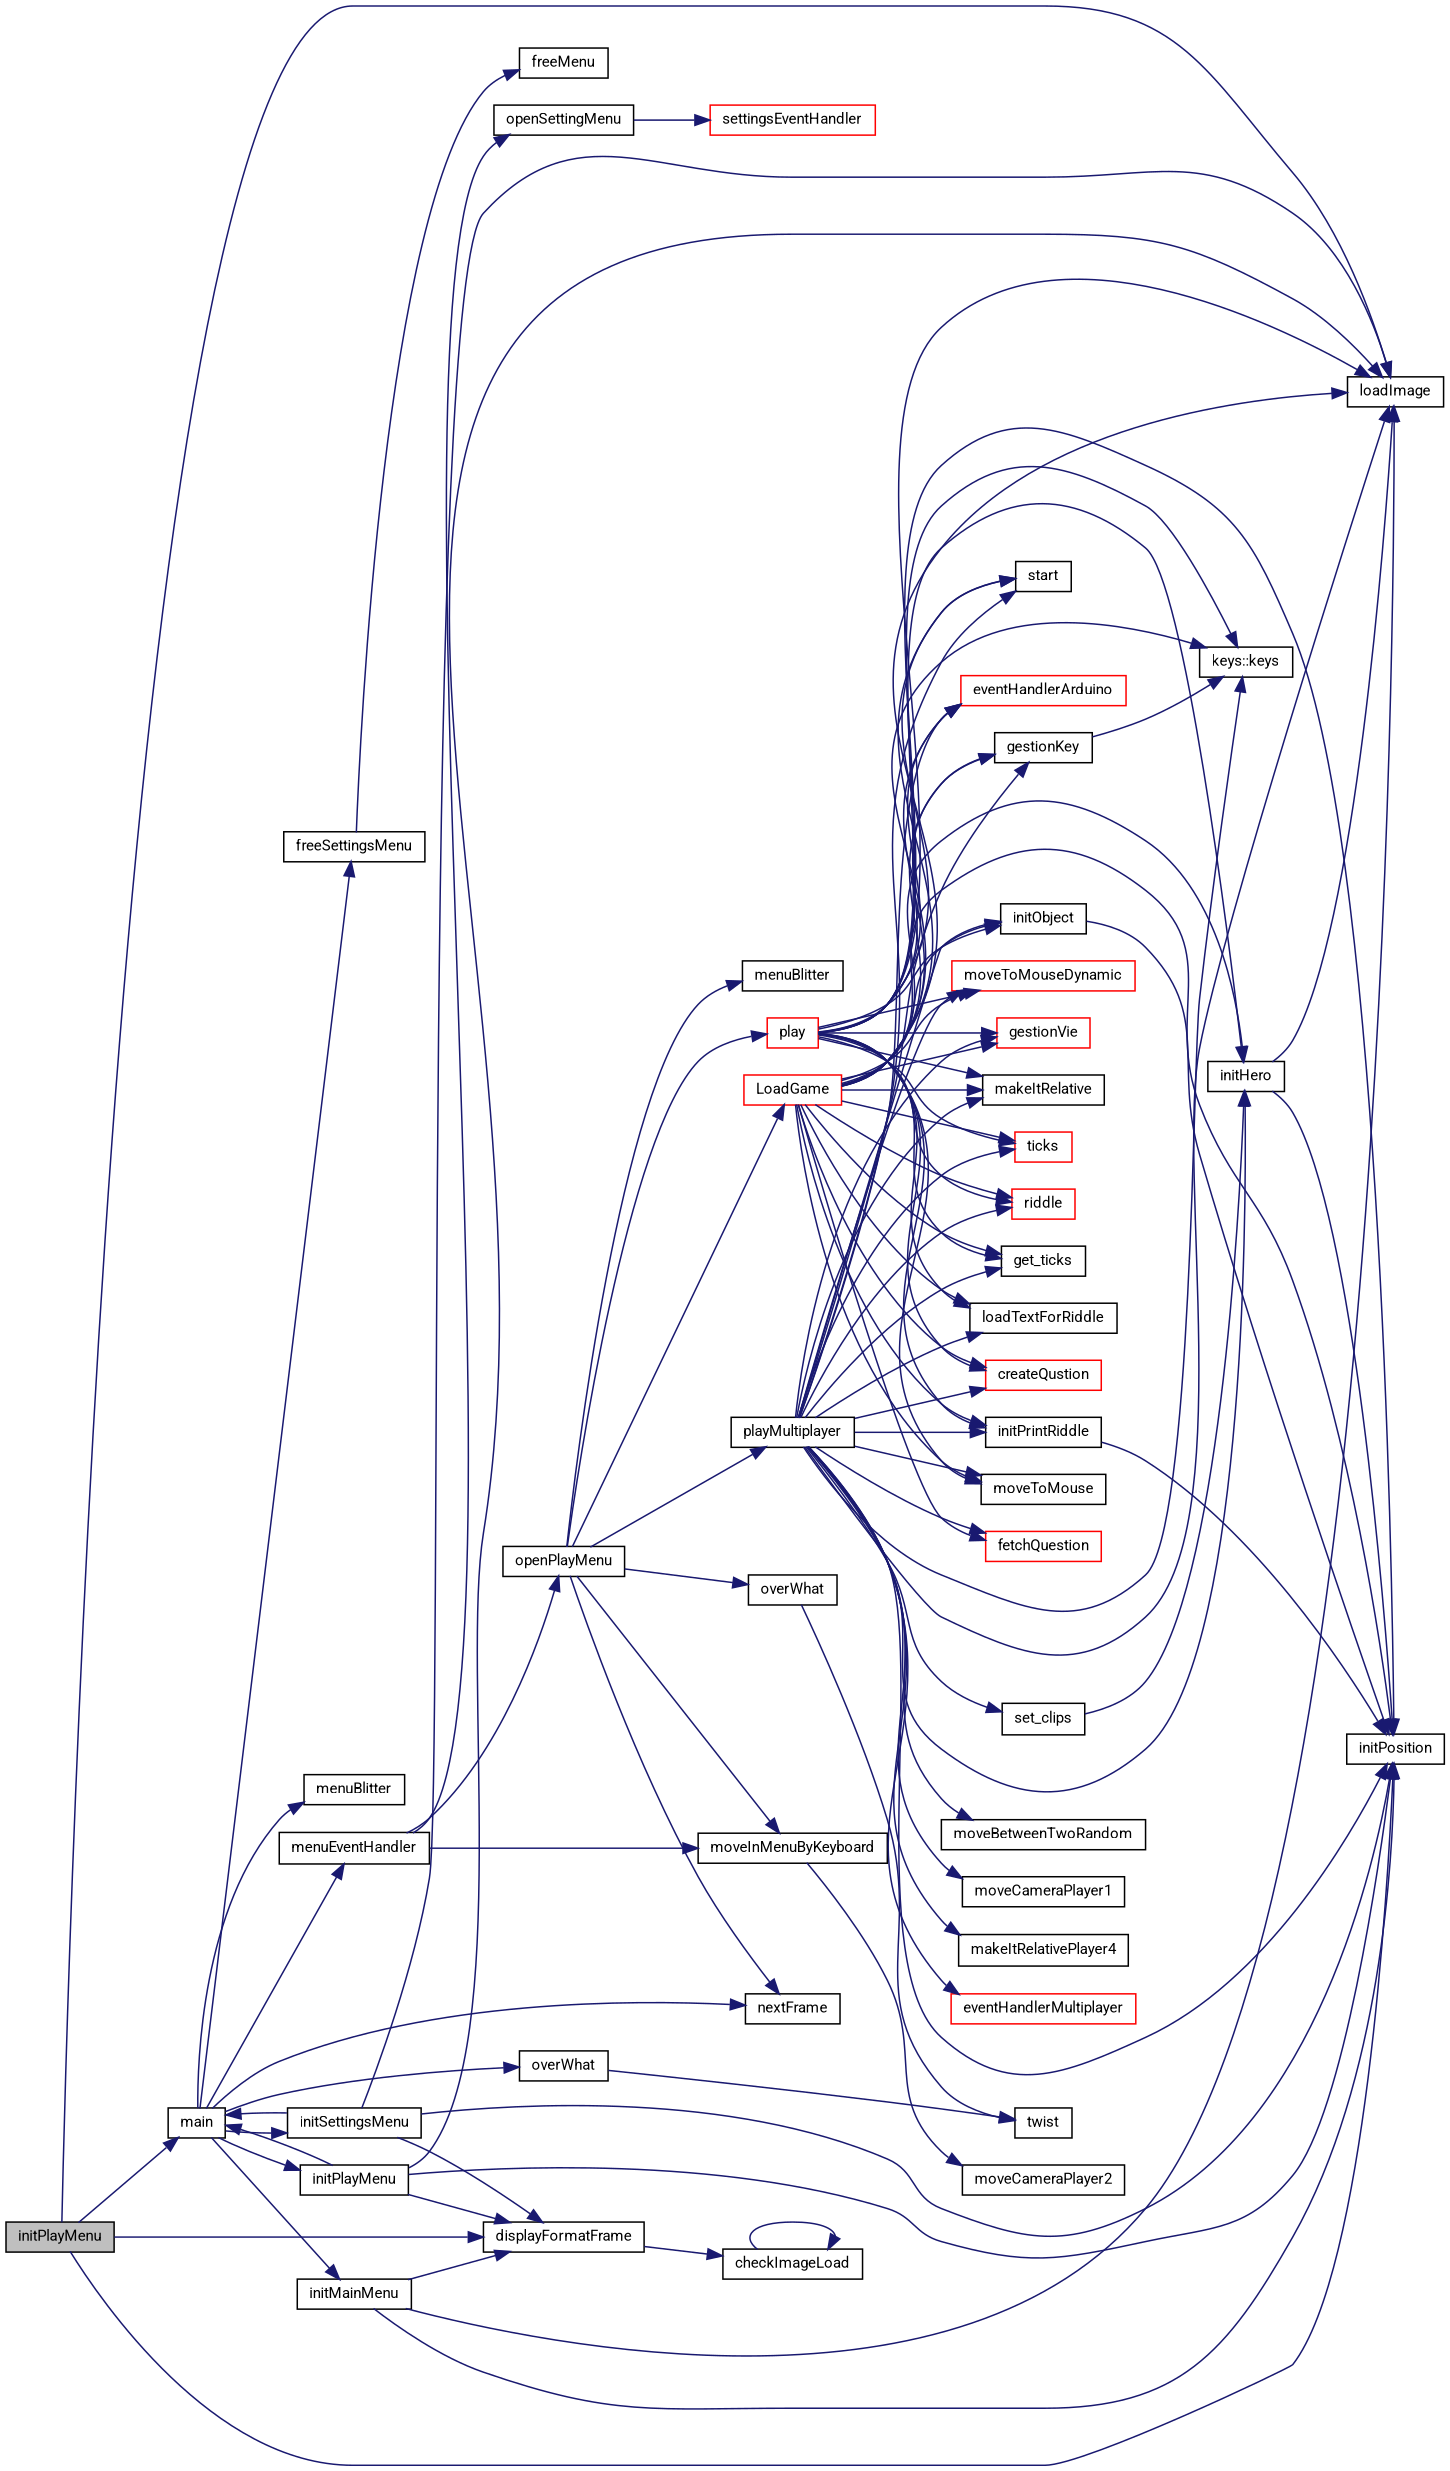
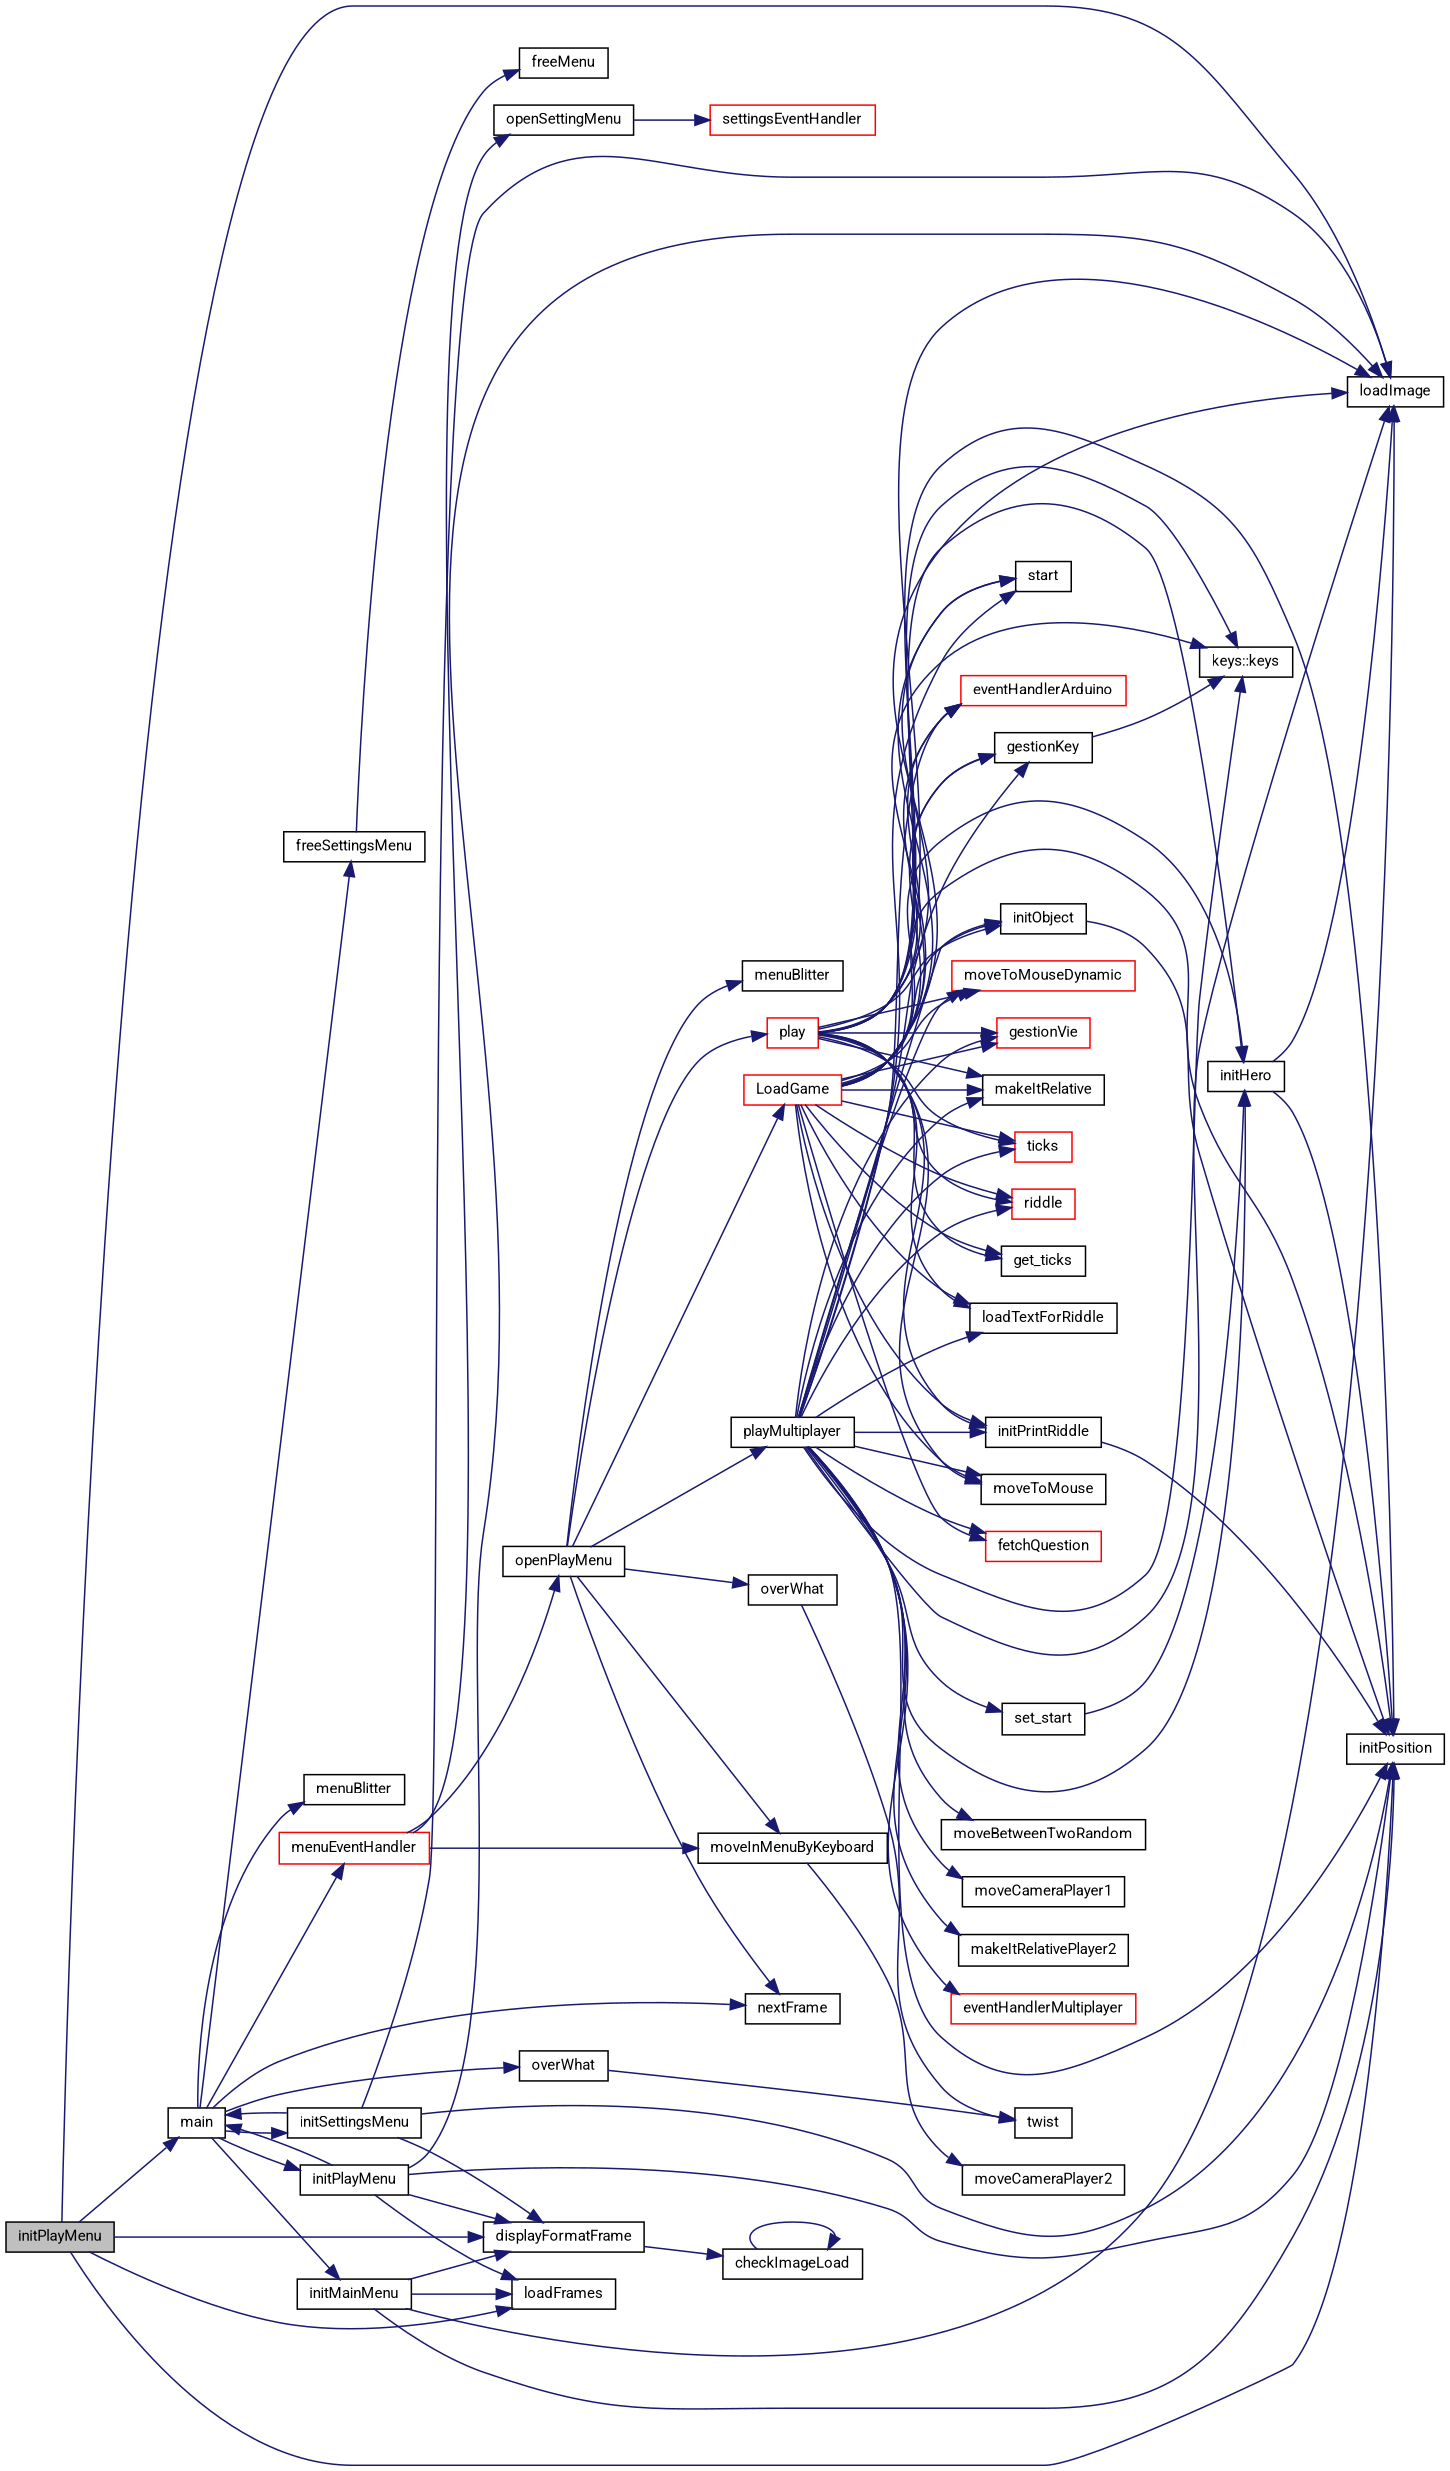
(890, 1327) -> none
(1043, 1375) -> none
(1043, 1719) -> (1043, 1719)
(354, 1848) -> (354, 1848)
(1043, 1950) -> (1043, 1950)
none -> (564, 2294)
